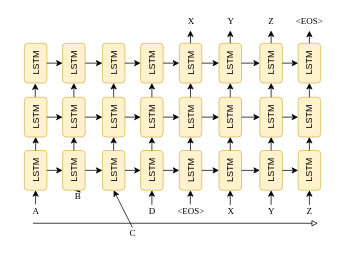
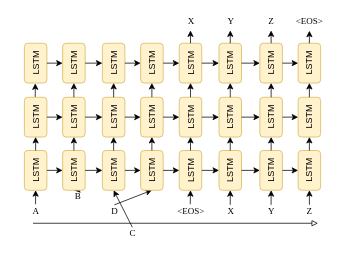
(152, 212) -> (114, 212)
